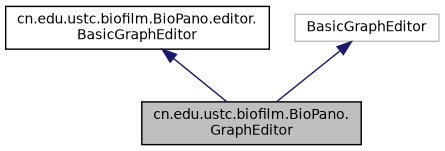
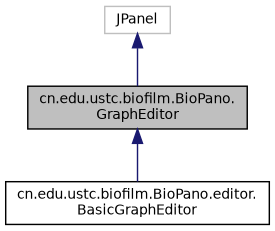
(367, 28) -> (138, 20)
(200, 80) -> (138, 163)
